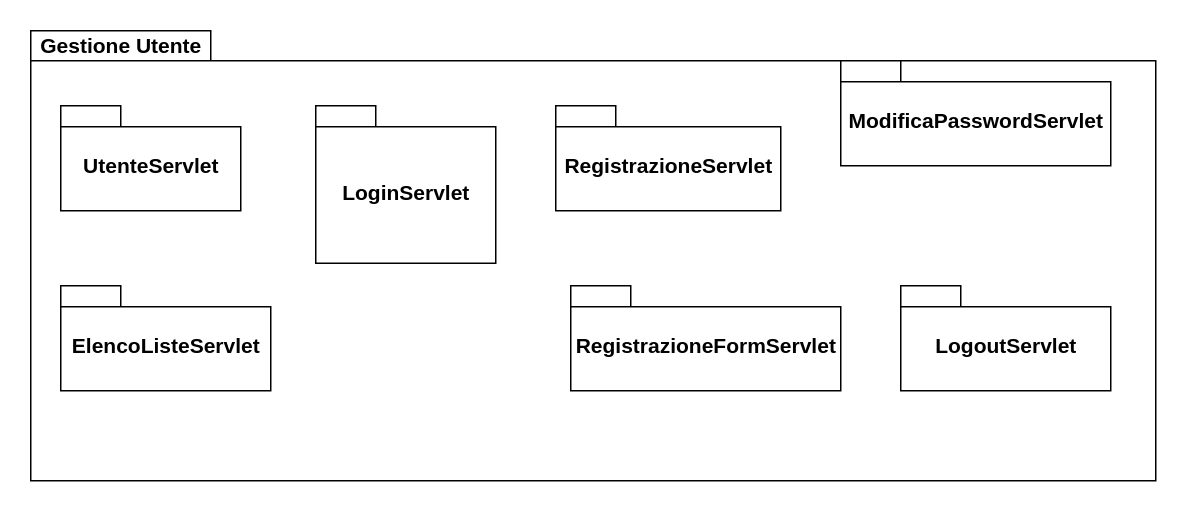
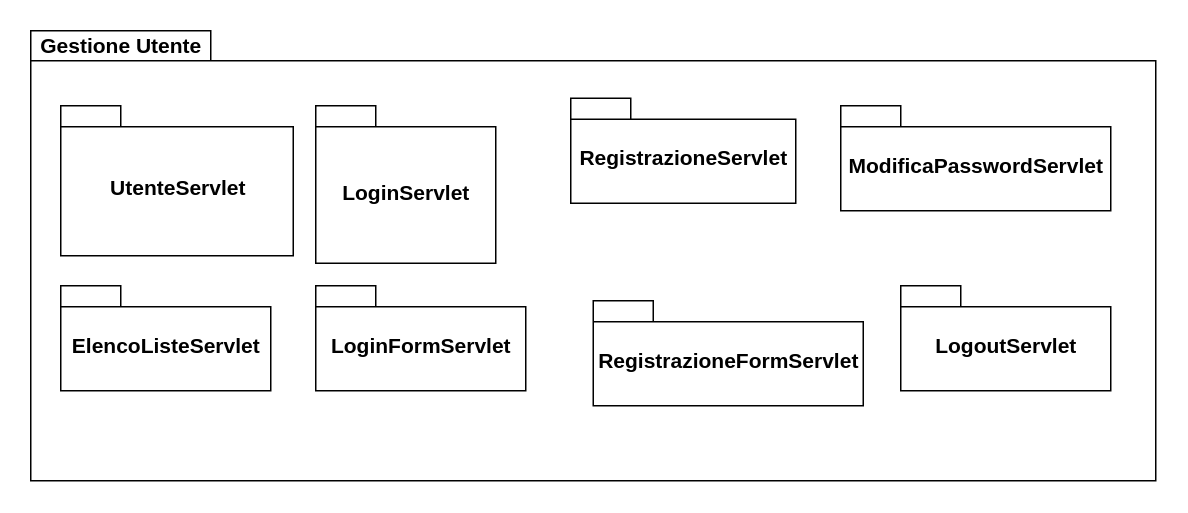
(976, 113) -> (976, 158)
(151, 158) -> (177, 181)
(668, 158) -> (683, 151)
none -> (421, 338)
(706, 338) -> (728, 353)
